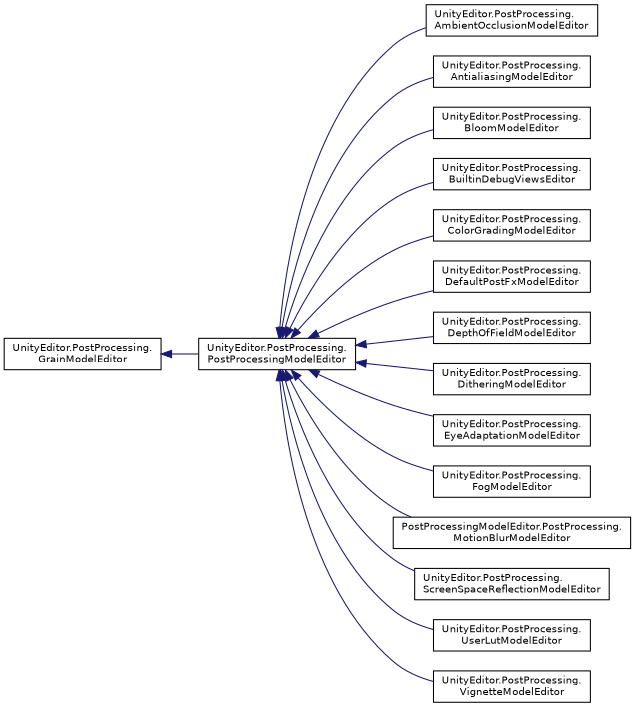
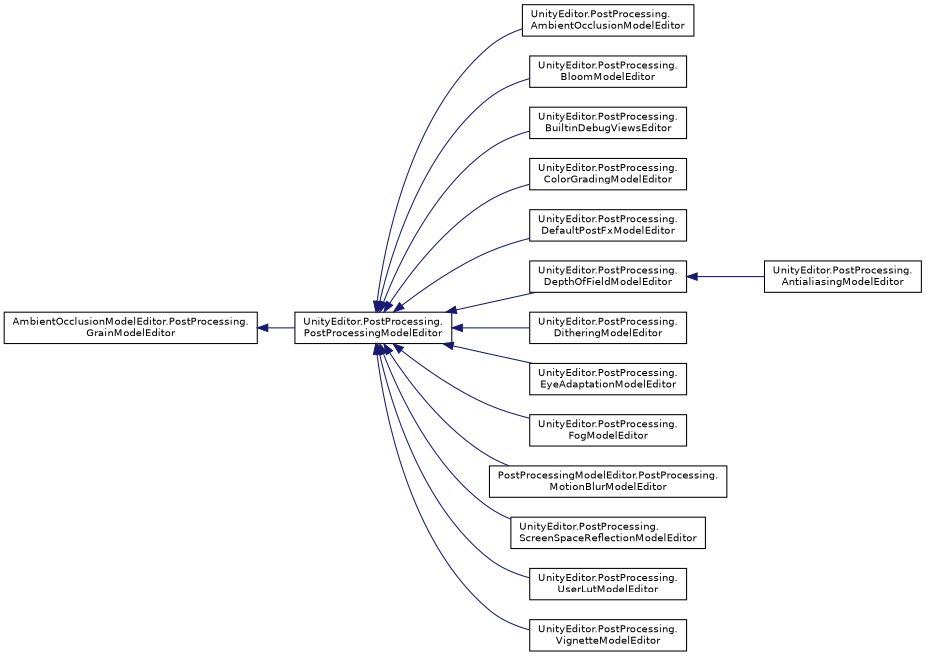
(328, 182) -> (731, 277)
(83, 354) -> (131, 328)
